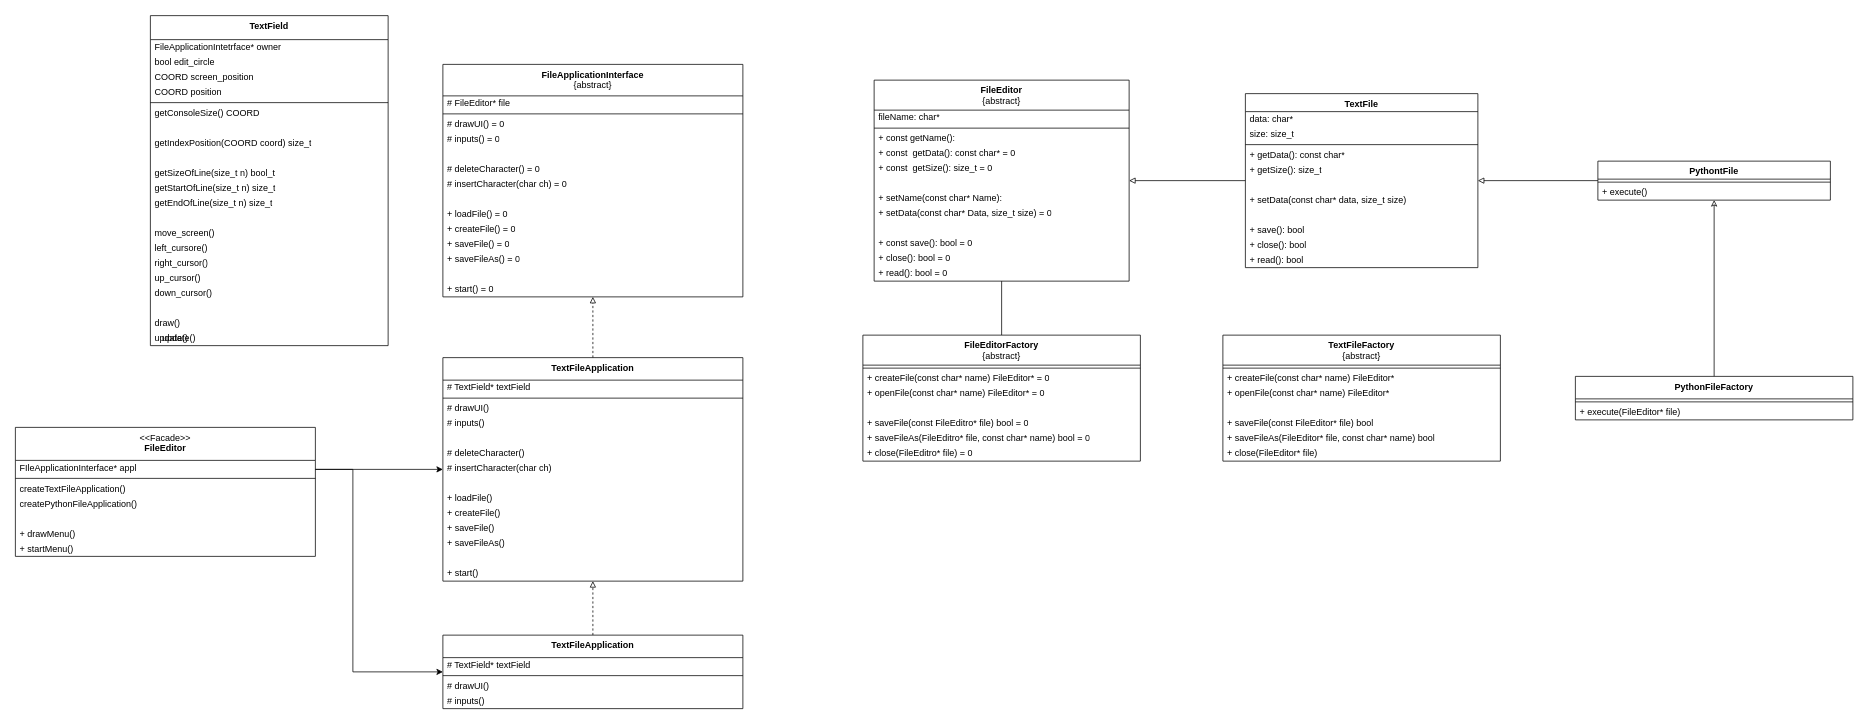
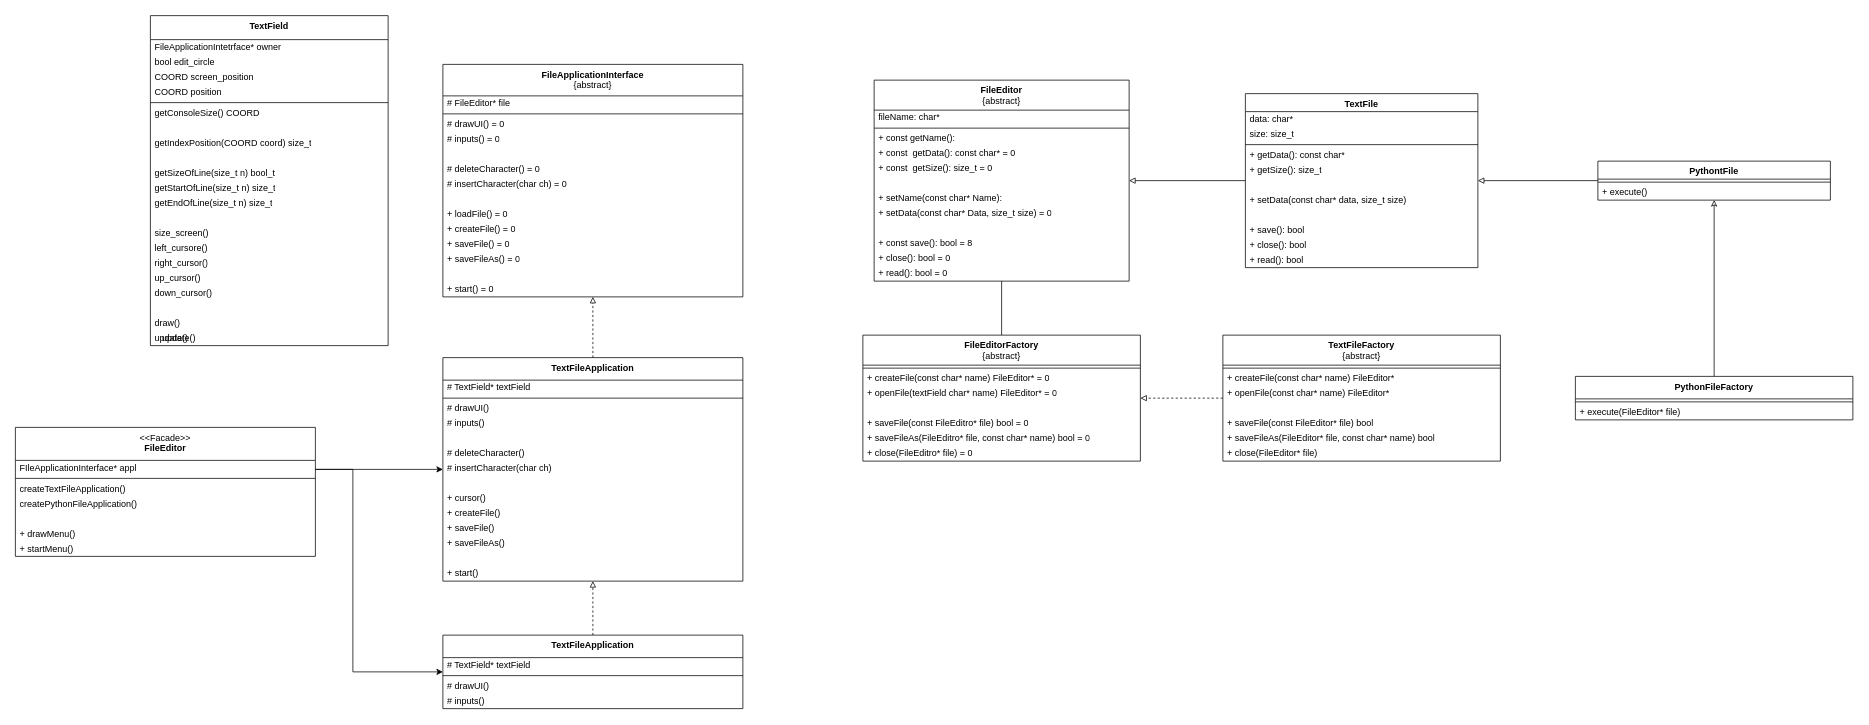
(188, 233) -> (186, 233)
(931, 243) -> (931, 243)
(965, 393) -> (973, 393)
none -> (1184, 398)
(473, 498) -> (471, 498)
